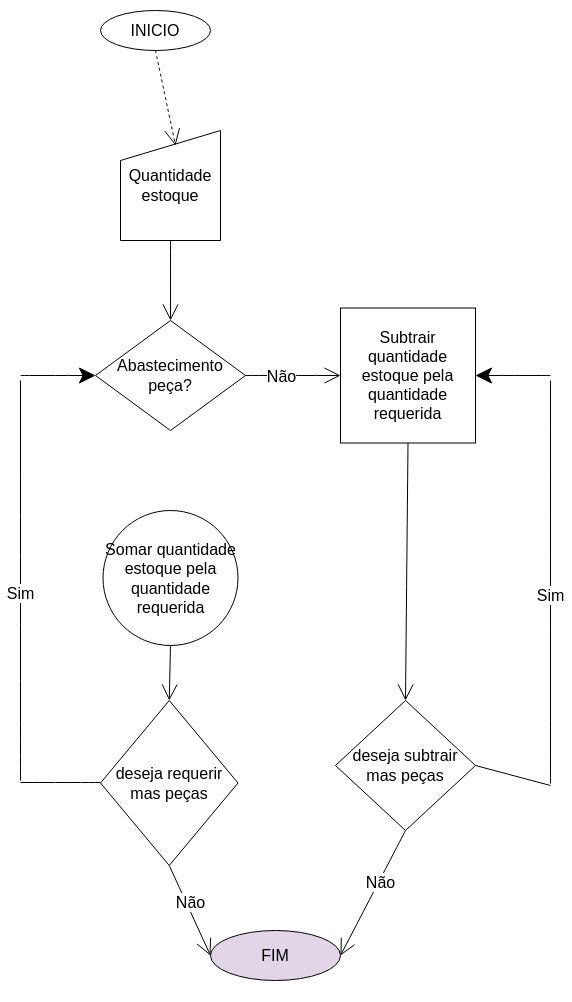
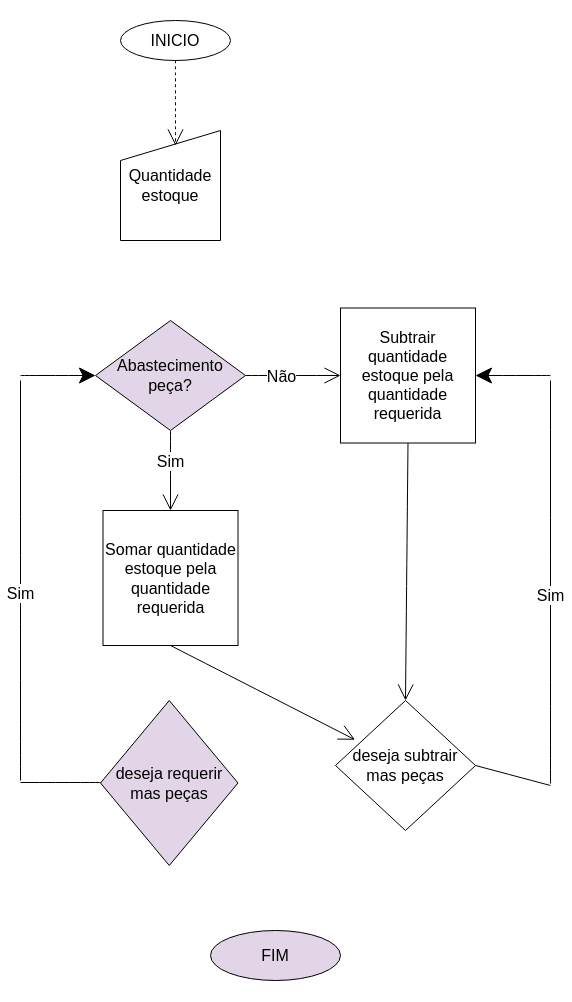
(156, 31) -> (176, 41)
(171, 280) -> none
(171, 376) -> (171, 376)
none -> (171, 470)
(171, 578) -> (171, 578)
(170, 672) -> (262, 692)
(169, 783) -> (169, 783)
(373, 893) -> none
(190, 910) -> none
